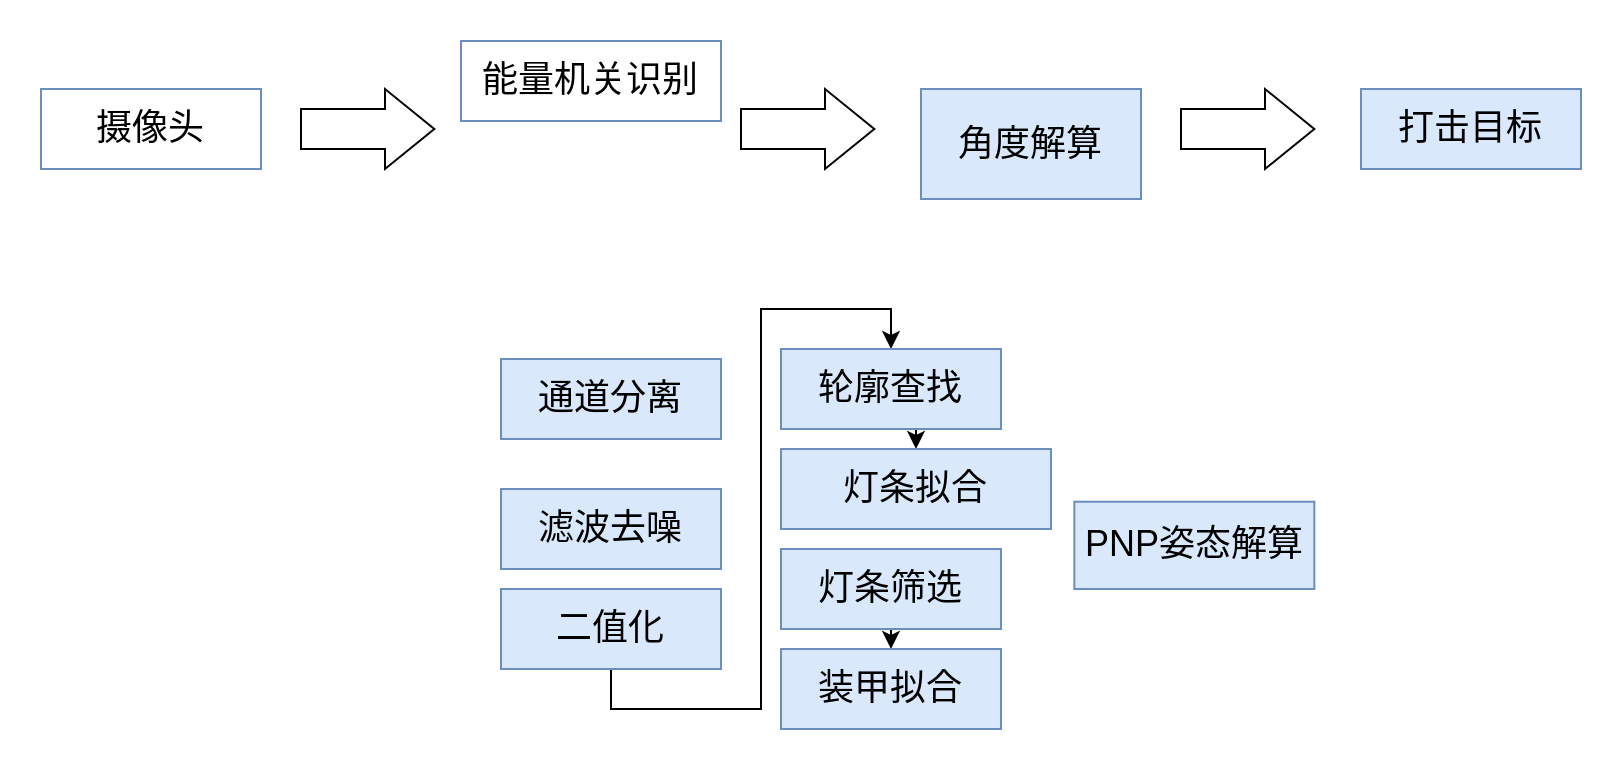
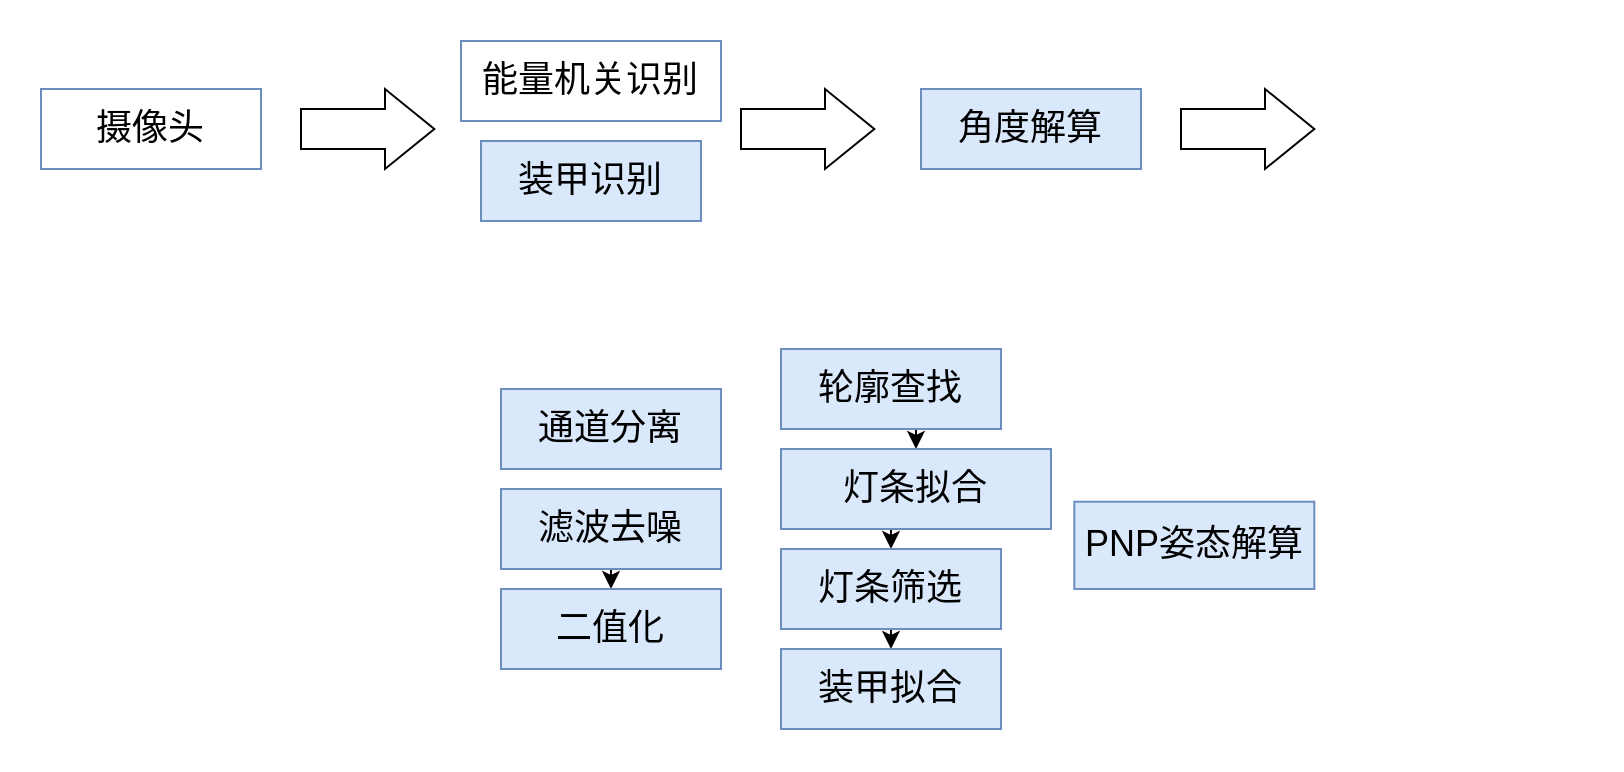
(1471, 129) -> none
(1031, 144) -> (1031, 129)
none -> (591, 181)
(611, 399) -> (611, 429)
(761, 526) -> none
none -> (893, 529)
none -> (611, 572)
